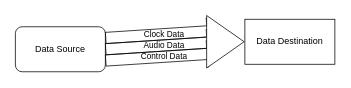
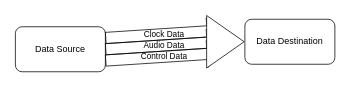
(290, 42) -> (290, 42)
